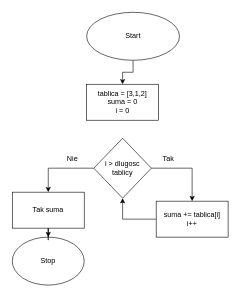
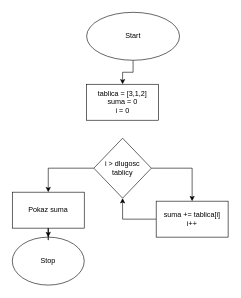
(72, 159) -> none
(168, 159) -> none
(48, 210) -> (48, 210)
